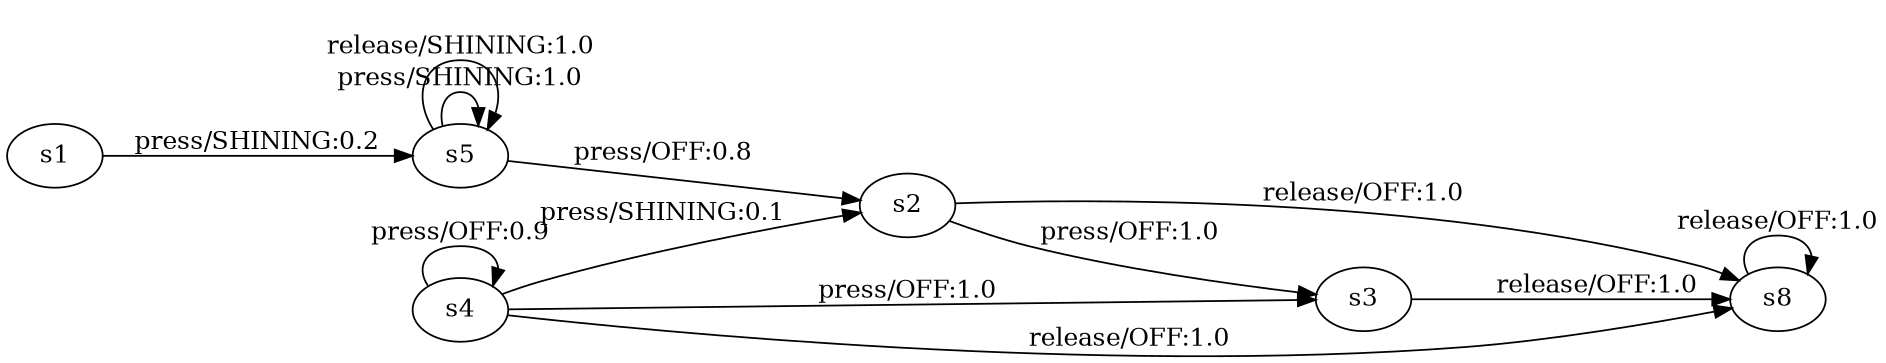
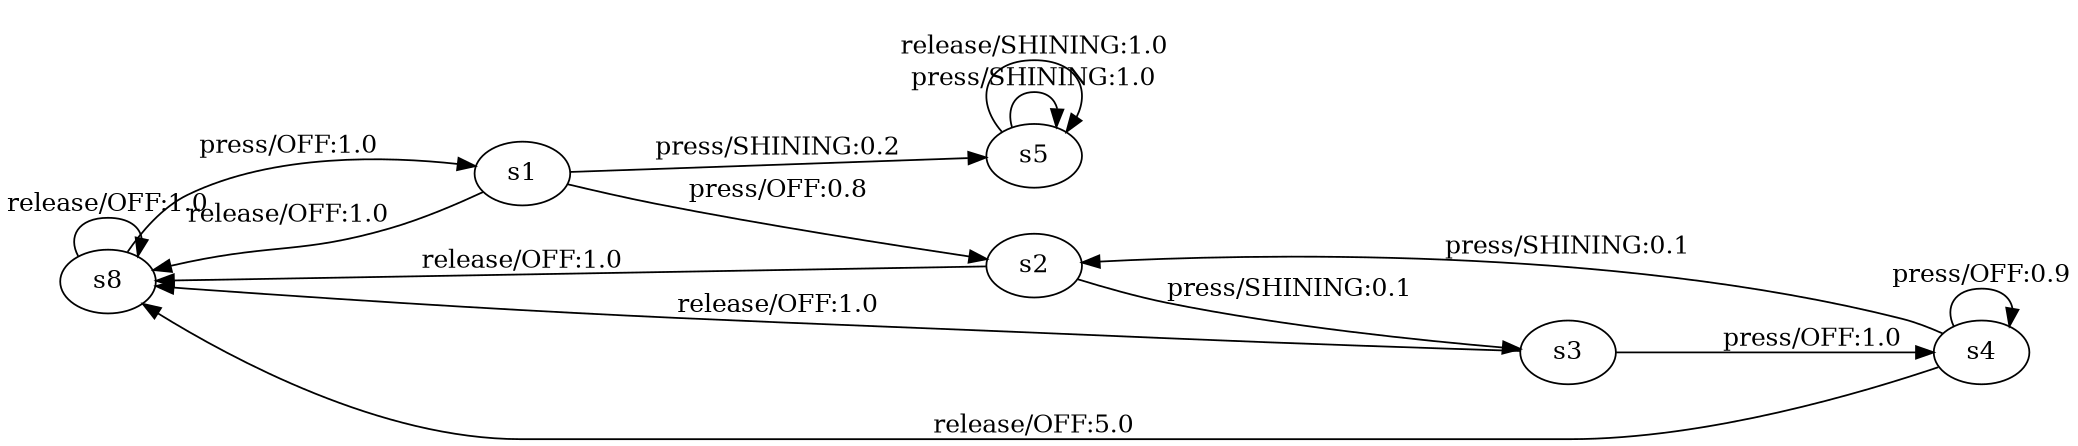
none -> (279, 167)
(675, 180) -> (768, 224)
(1130, 233) -> (1290, 290)
none -> (330, 242)
(903, 305) -> (1766, 352)
(1130, 339) -> (1034, 426)
